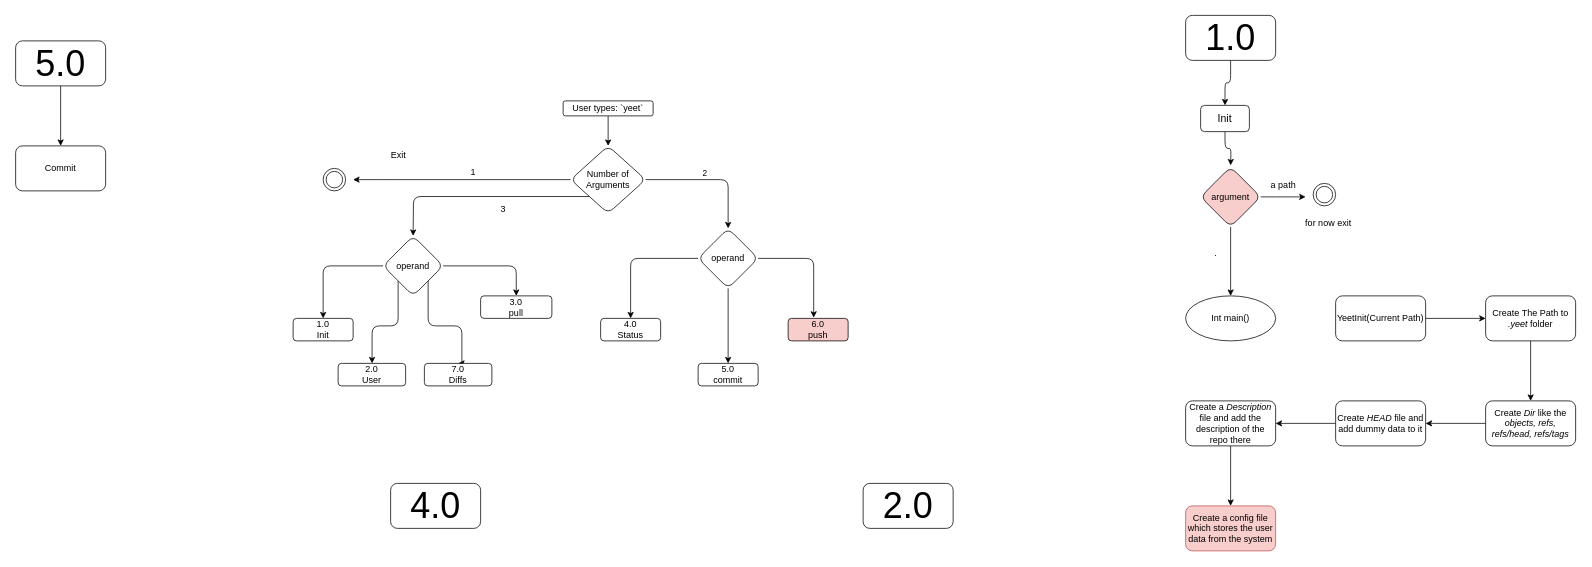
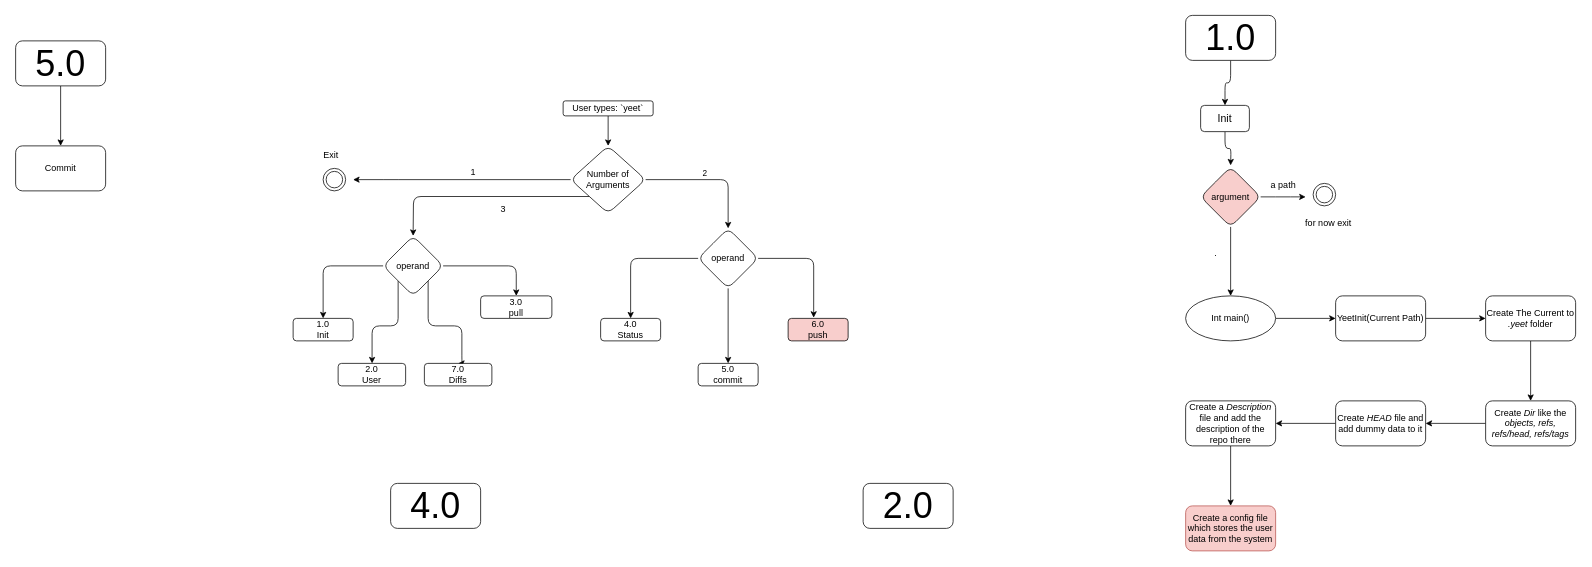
(398, 156) -> (330, 156)
none -> (1302, 318)
(1530, 318) -> (1530, 318)
